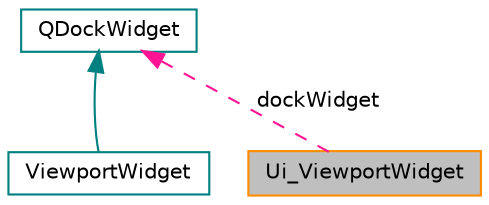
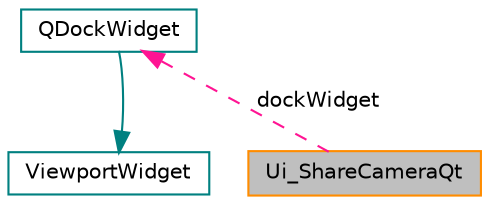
(95, 113) -> (123, 91)
(365, 173) -> (365, 173)
